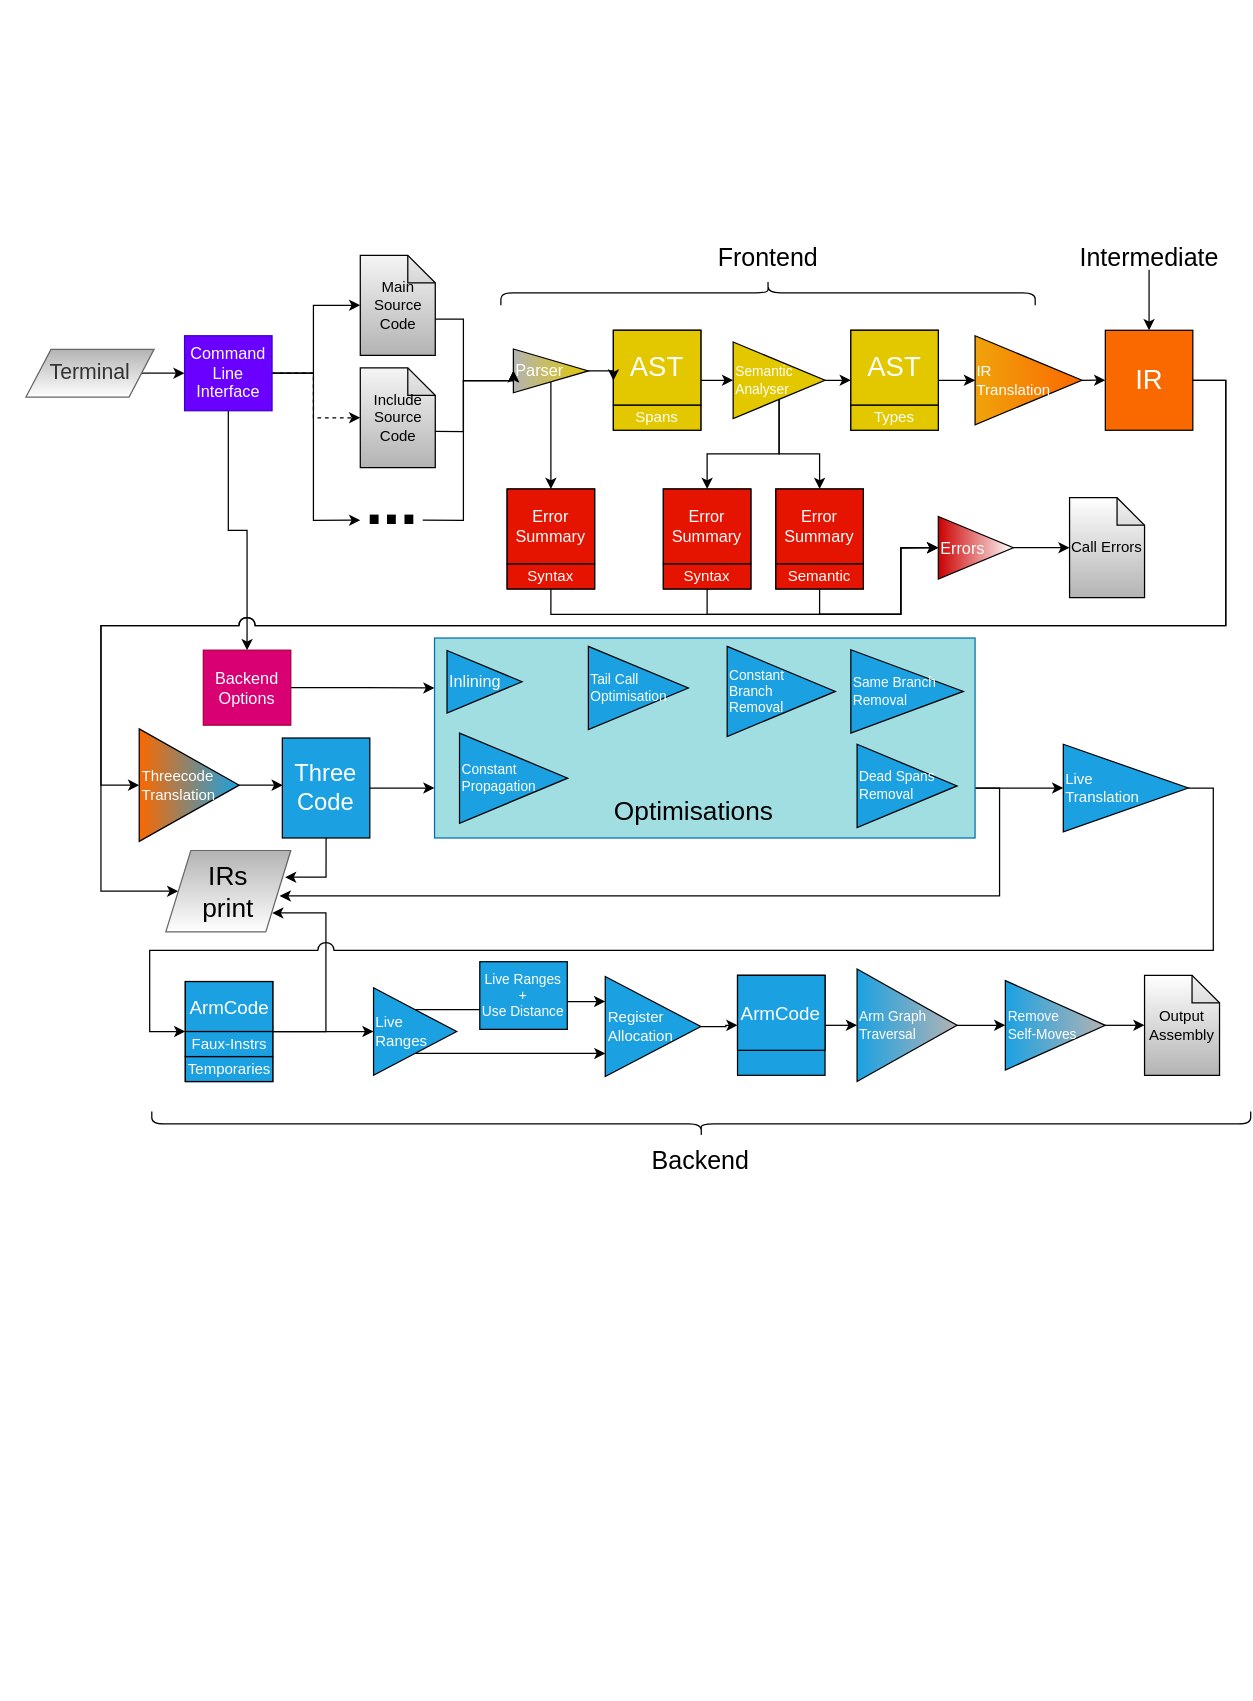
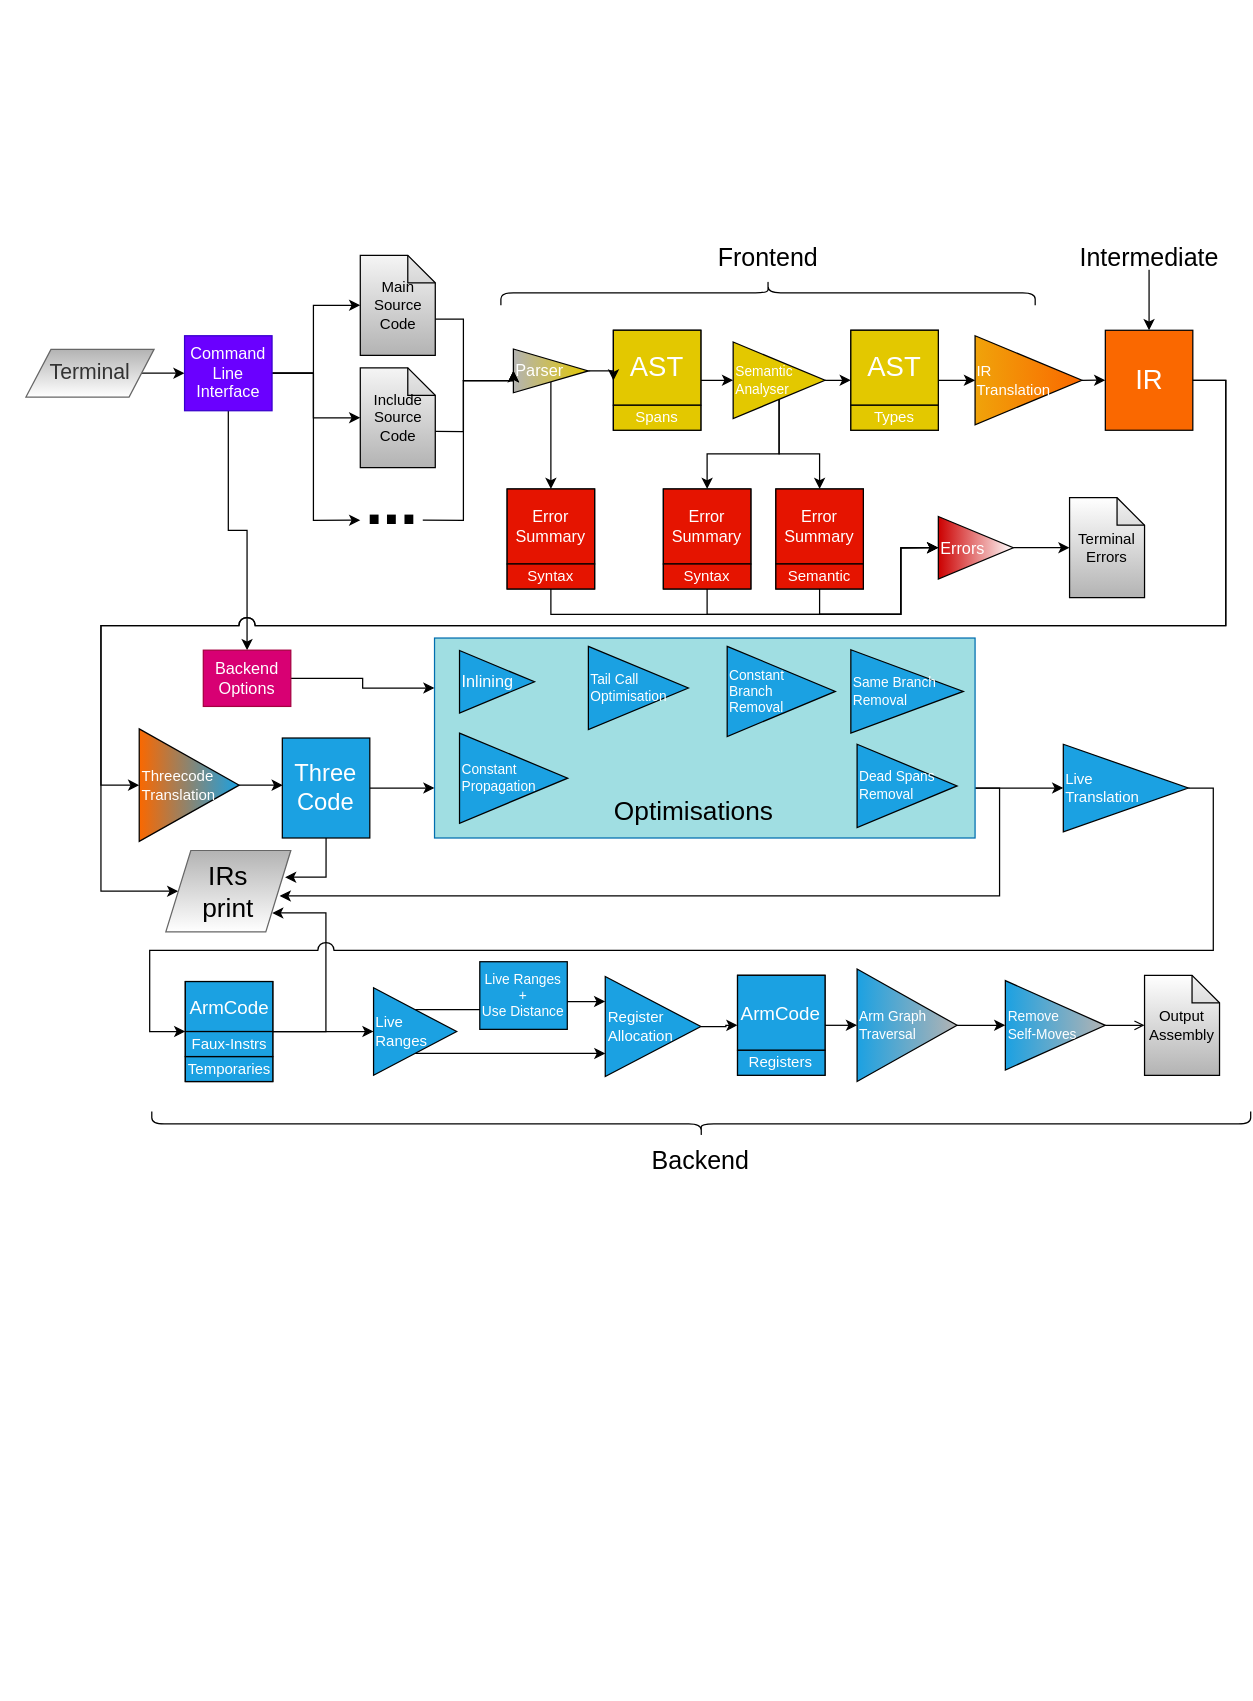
(332, 418) -> (332, 418)
(1107, 548) -> (1107, 548)
(484, 682) -> (497, 682)
(247, 688) -> (247, 678)
(1134, 1025) -> (1137, 1025)
none -> (781, 1063)
